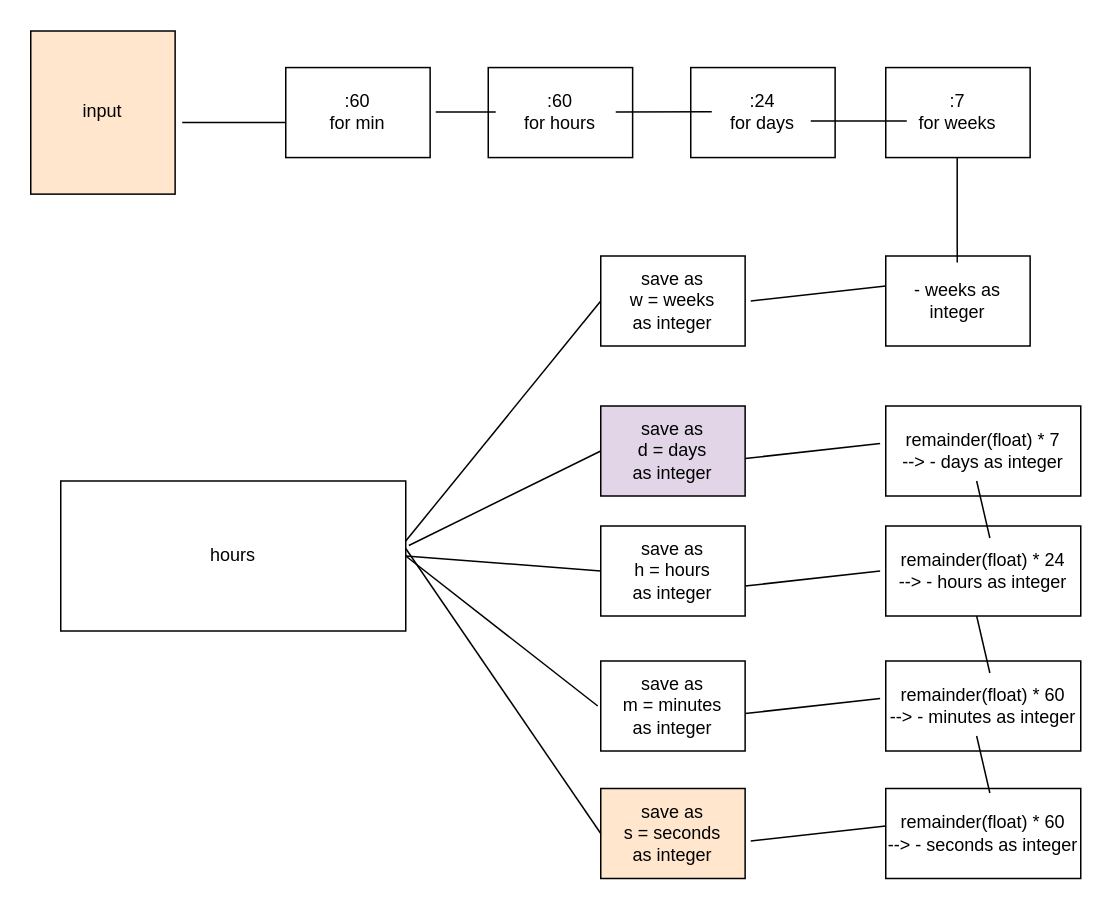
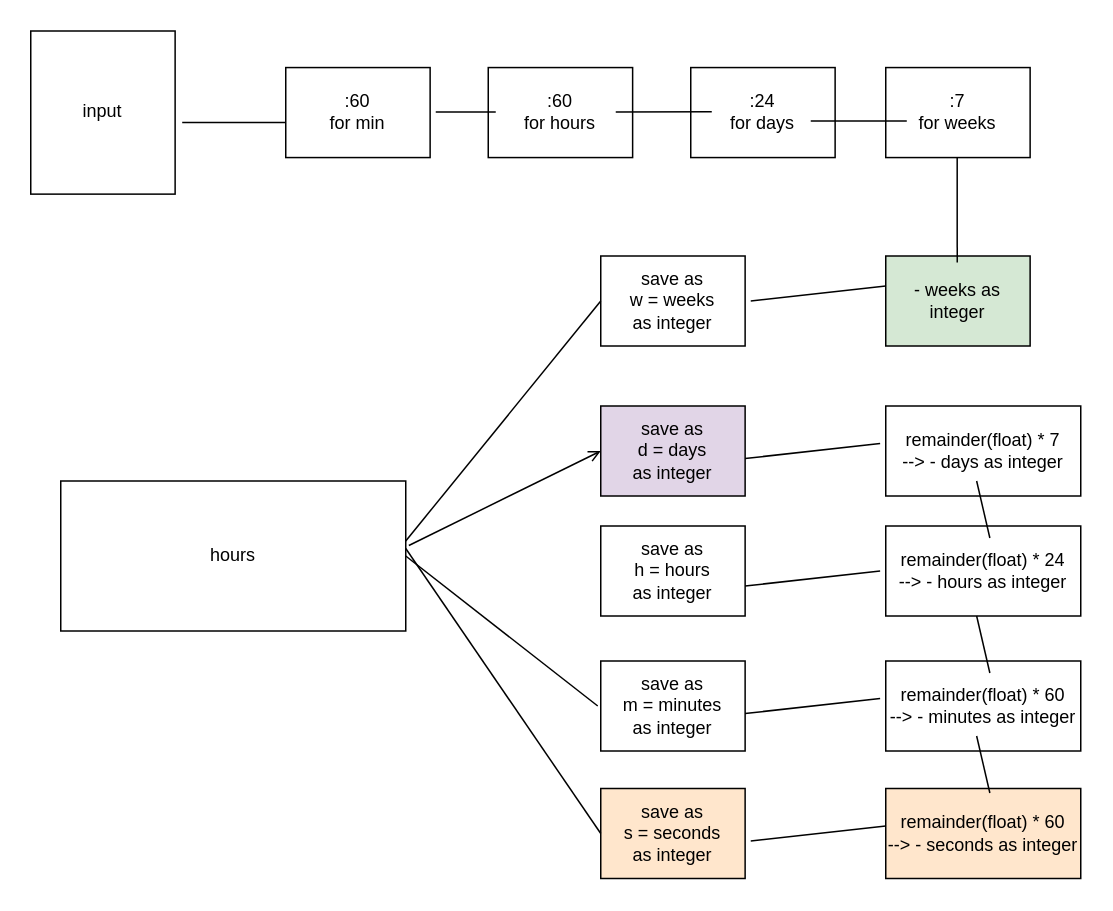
(103, 112) -> (103, 112)
(958, 301) -> (958, 301)
(595, 453) -> (594, 454)
(507, 564) -> none
(983, 833) -> (983, 833)
